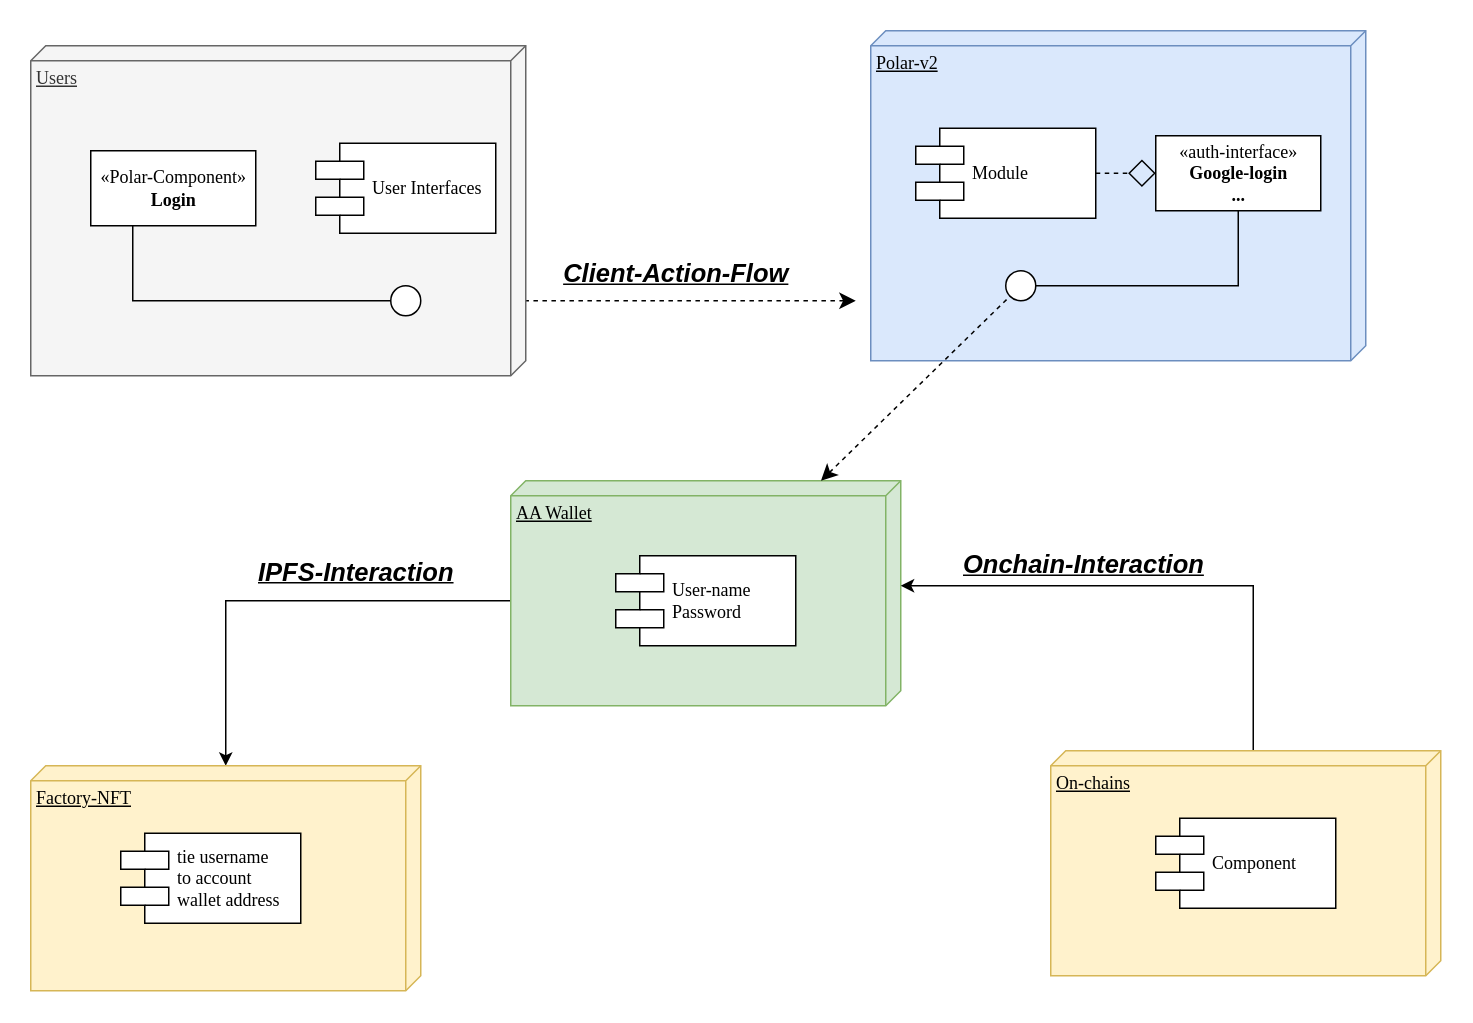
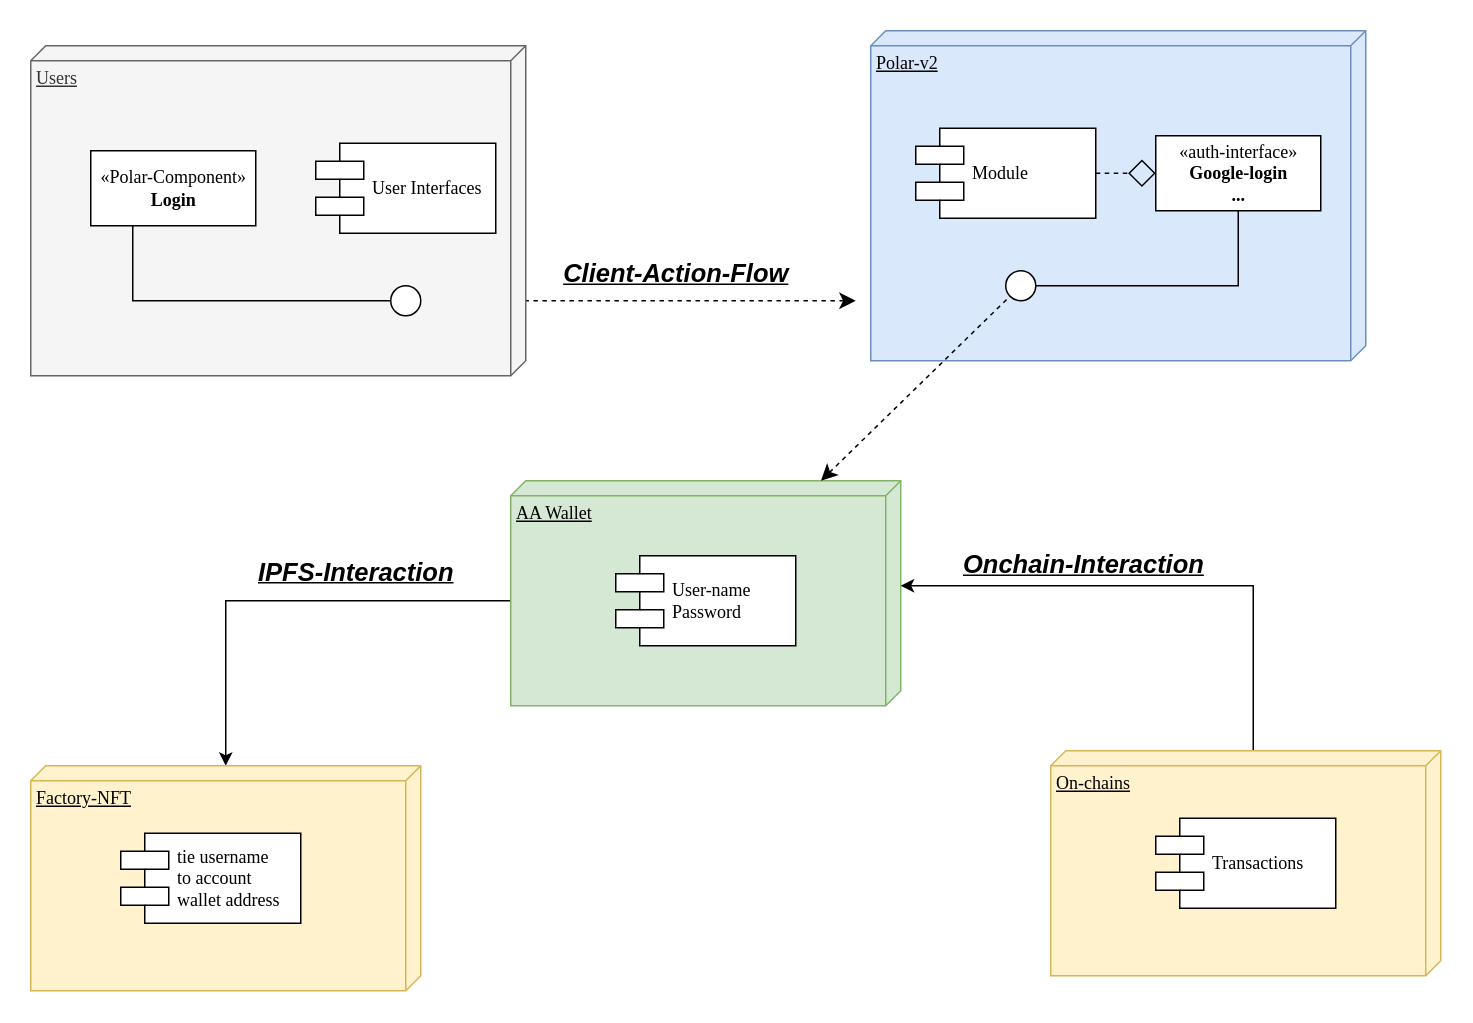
(1258, 863) -> (1271, 863)
